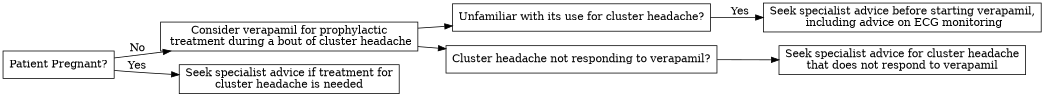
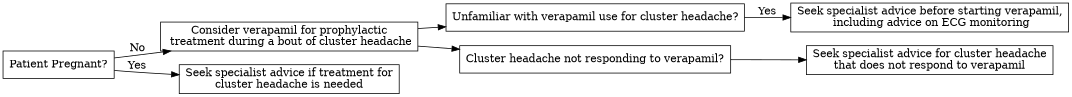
(581, 18) -> (595, 18)
